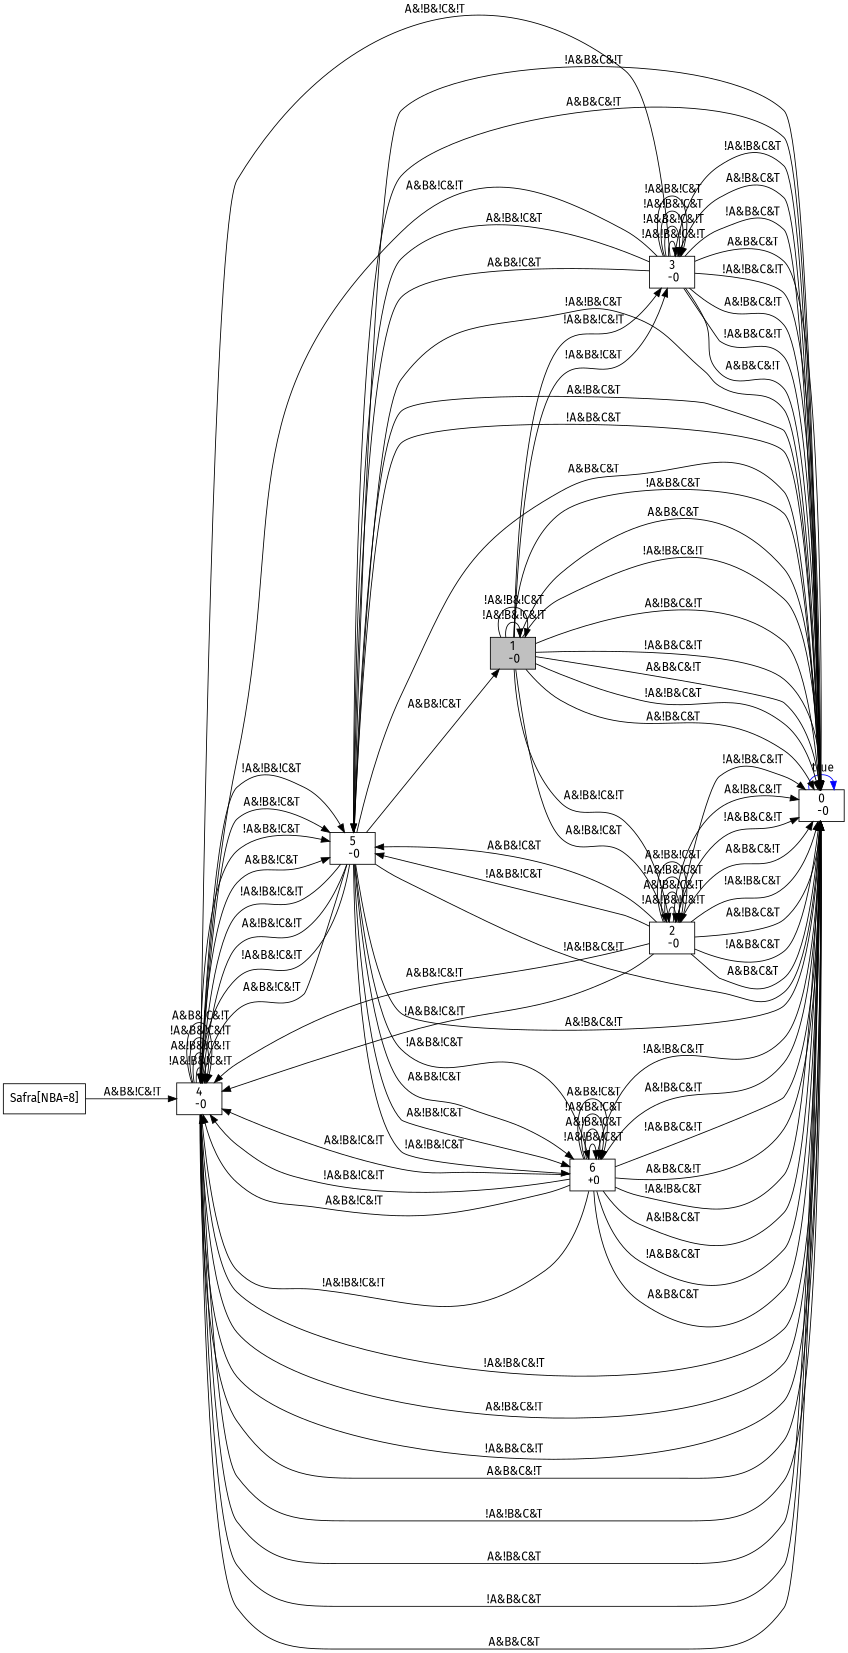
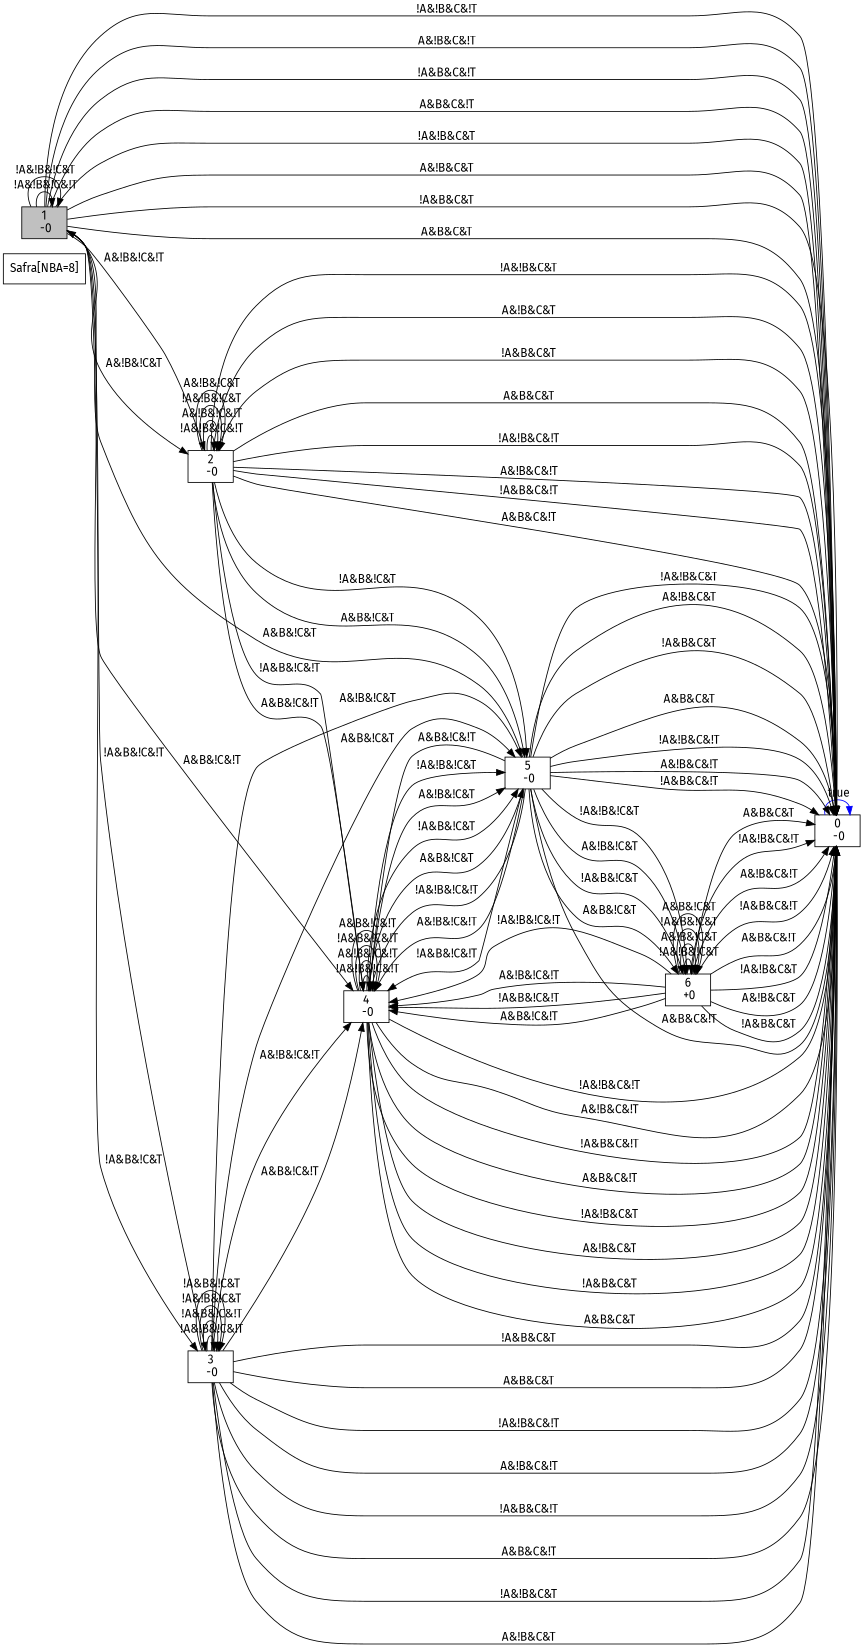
(127, 1099) -> (105, 663)
